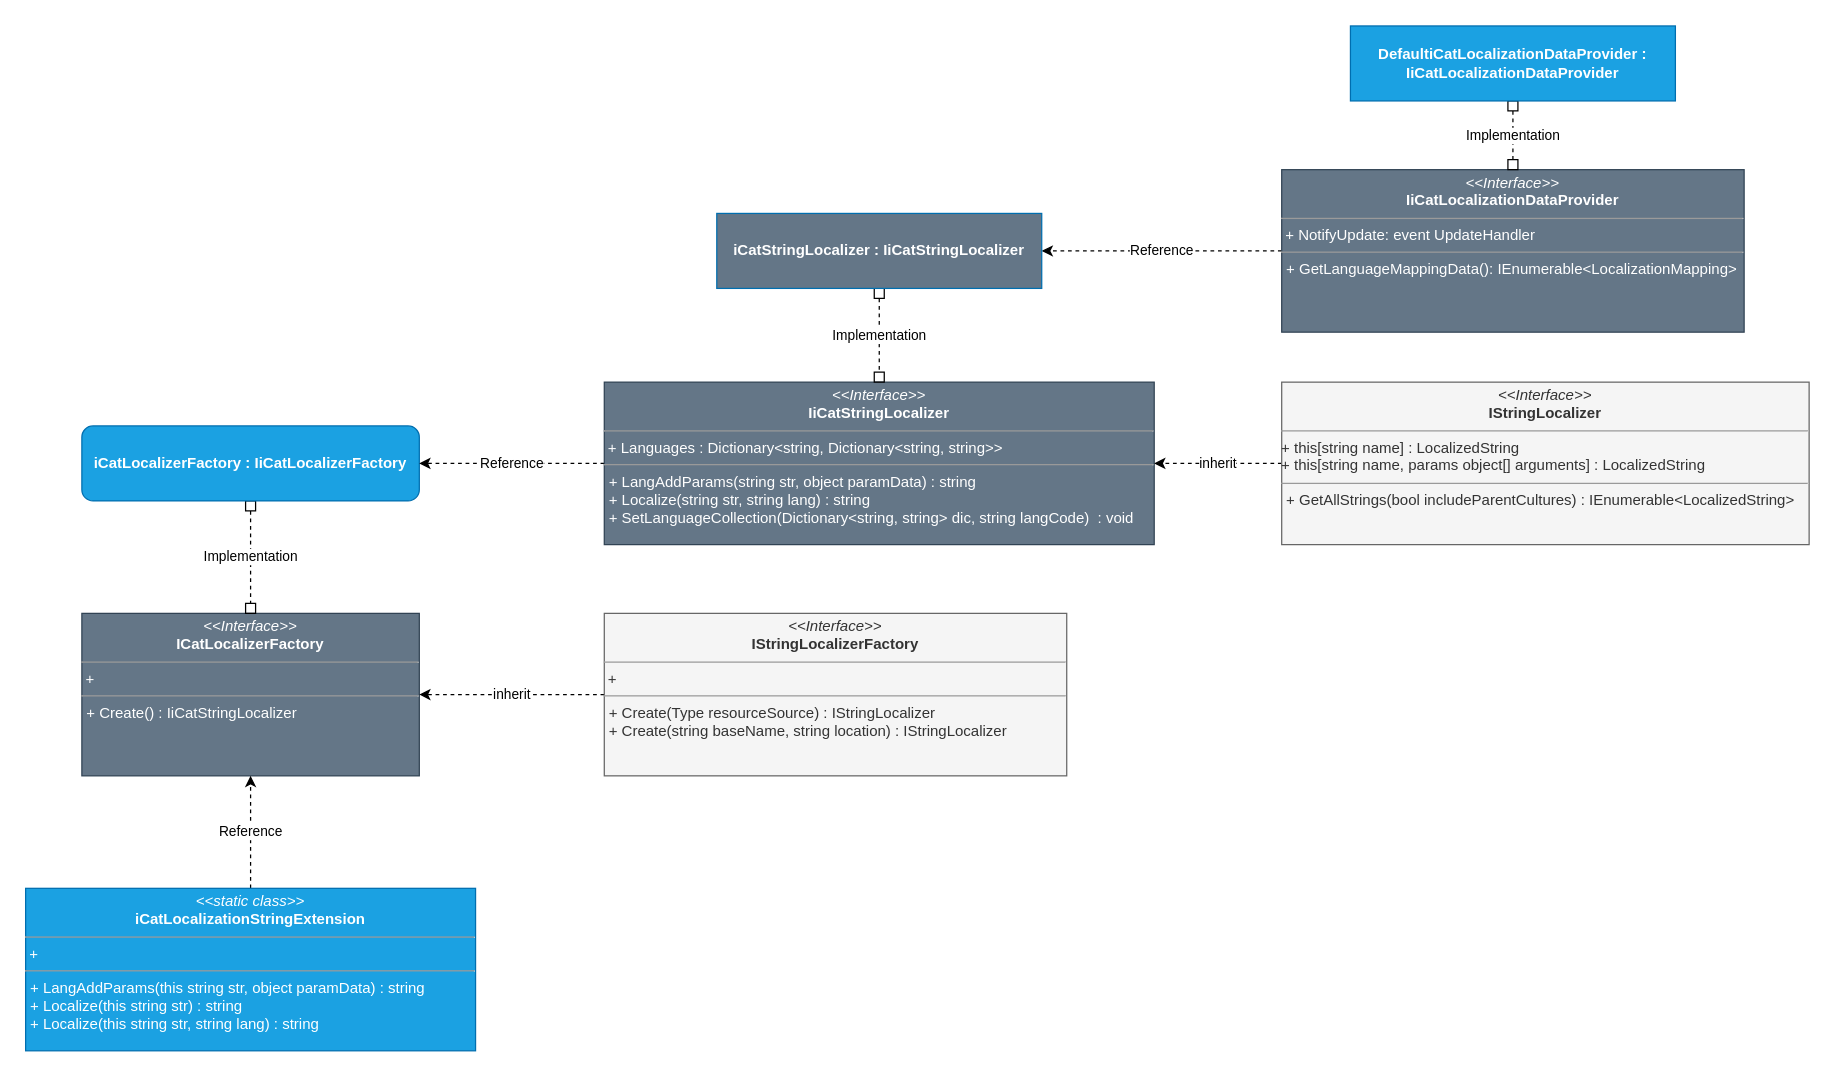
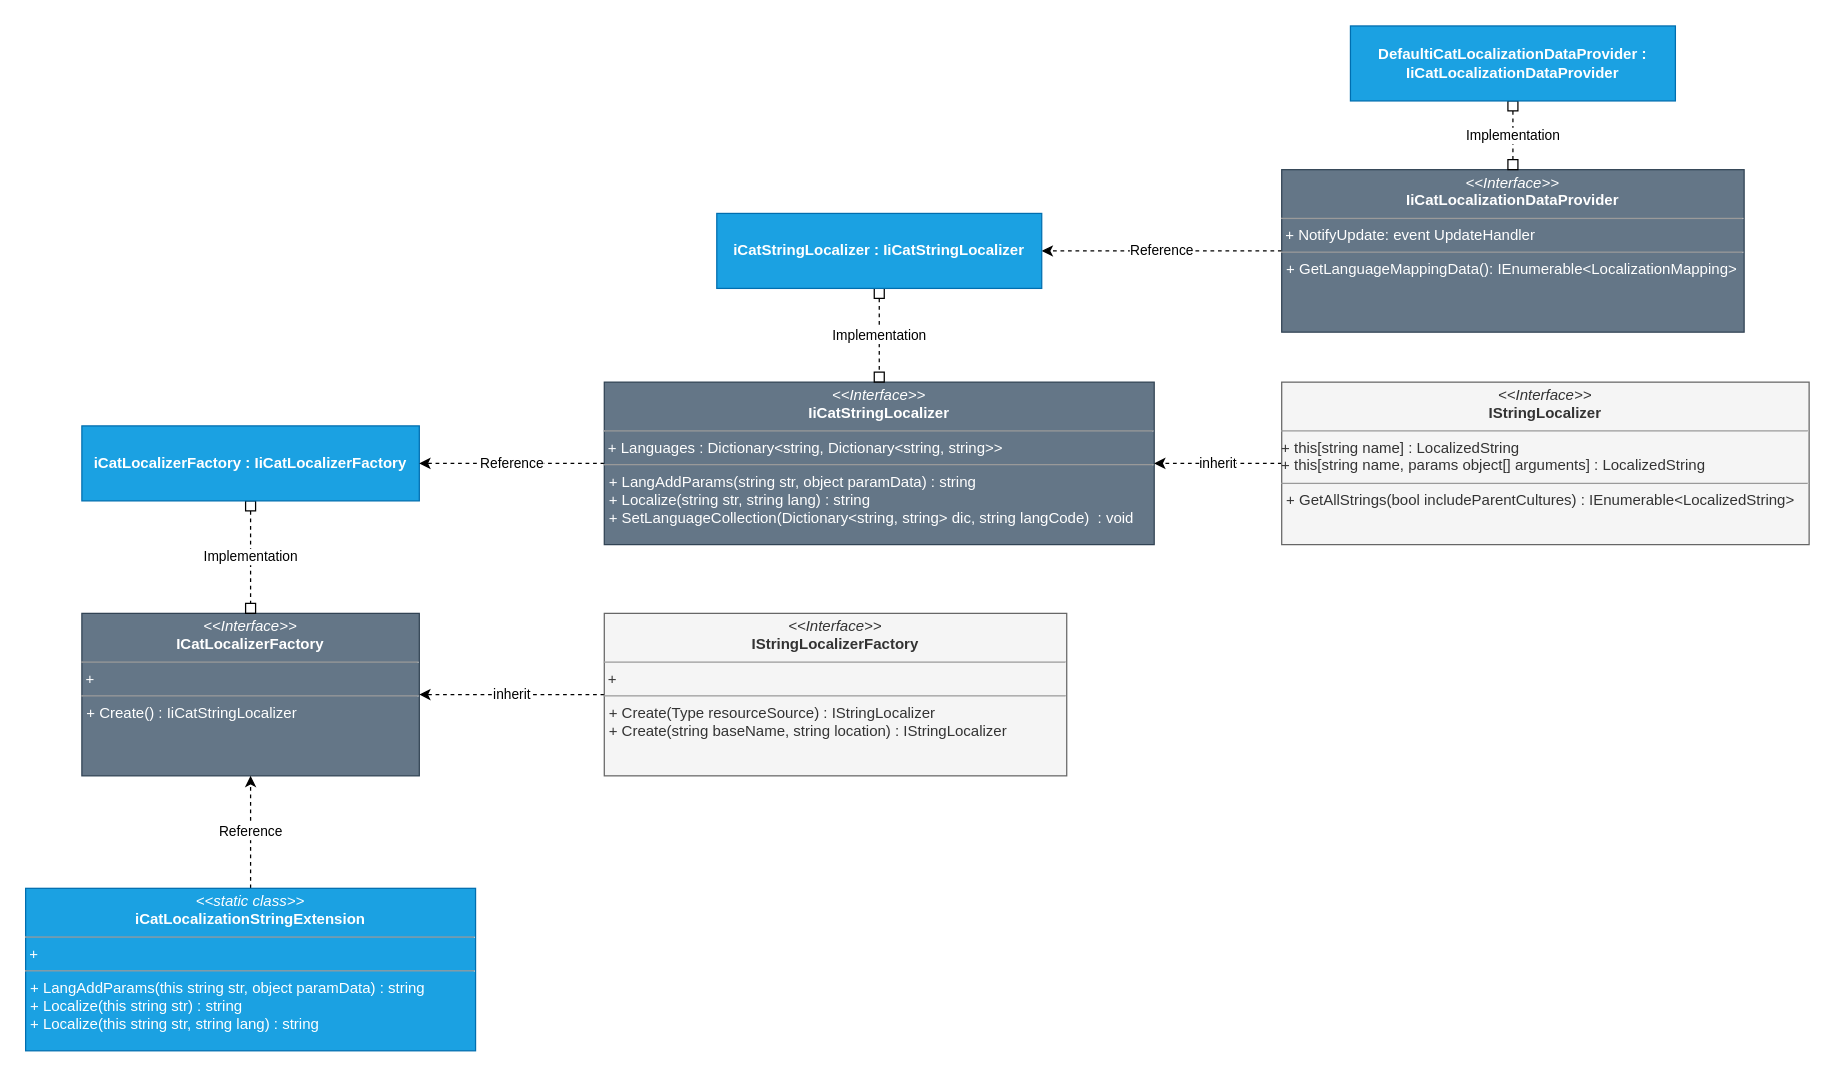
(879, 251) -> (879, 251)
(251, 463) -> (251, 463)
